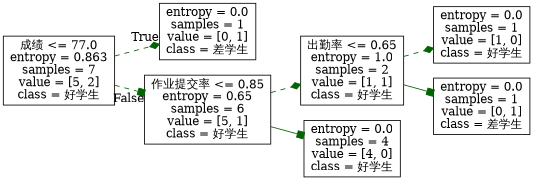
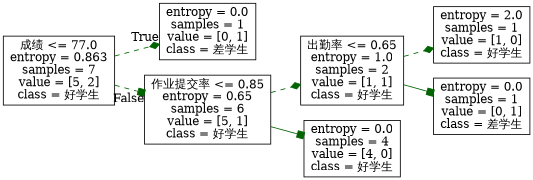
(482, 35) -> (482, 35)
